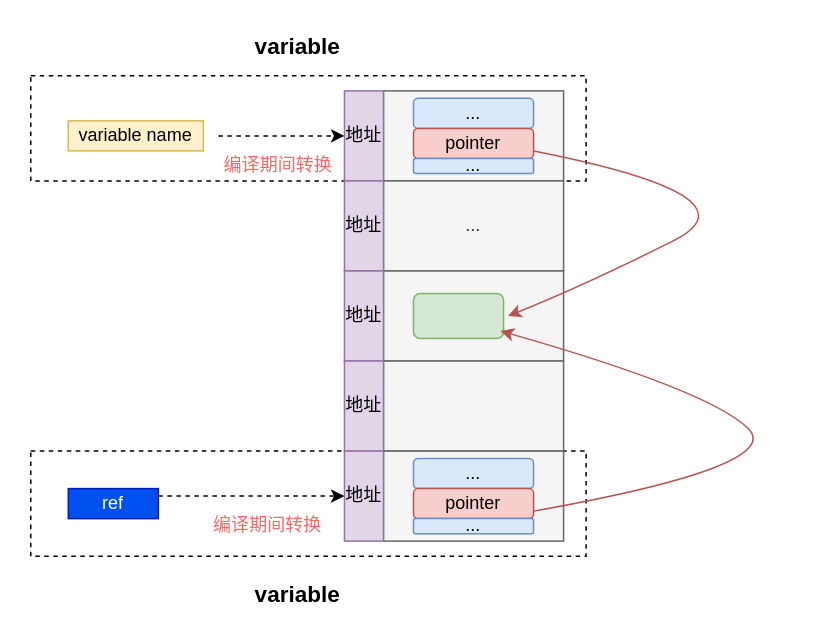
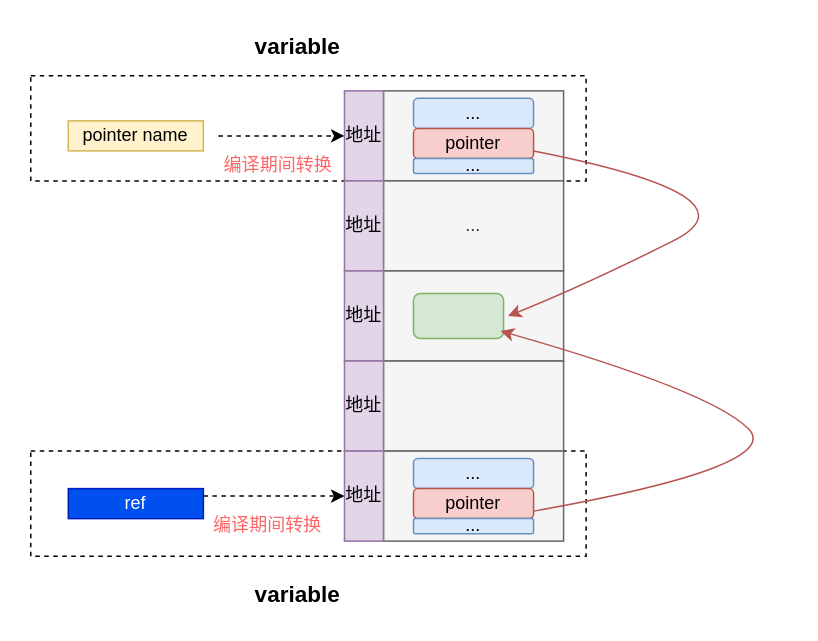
(136, 136) -> (136, 136)
(113, 503) -> (136, 503)
